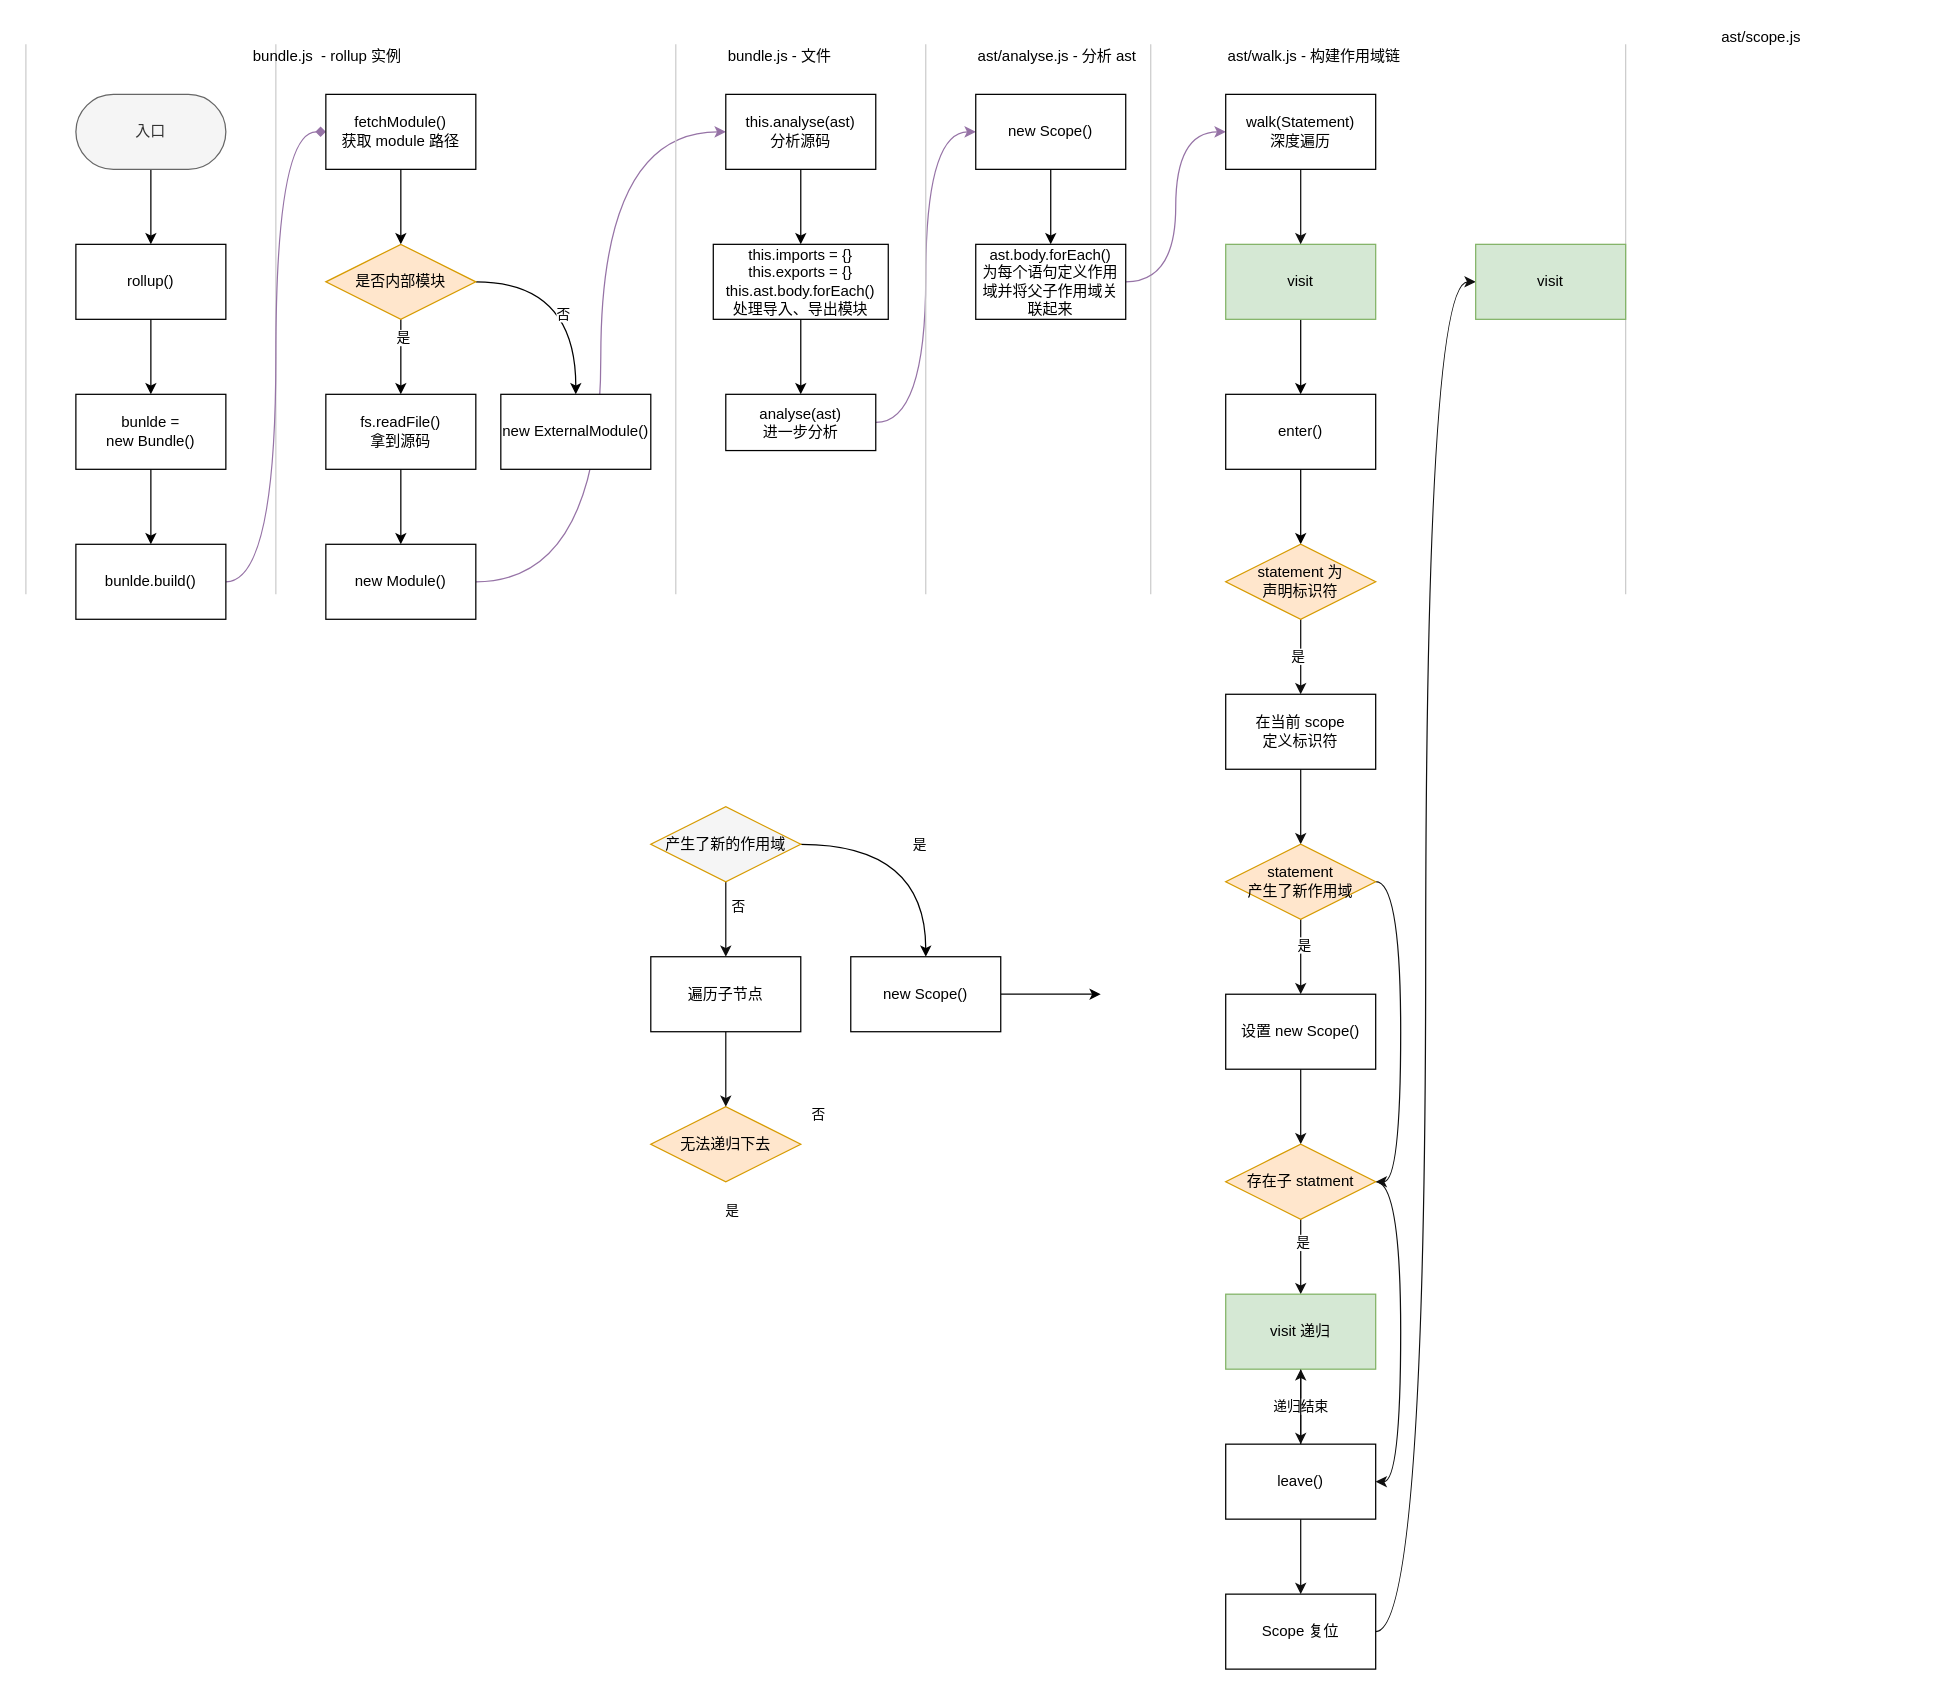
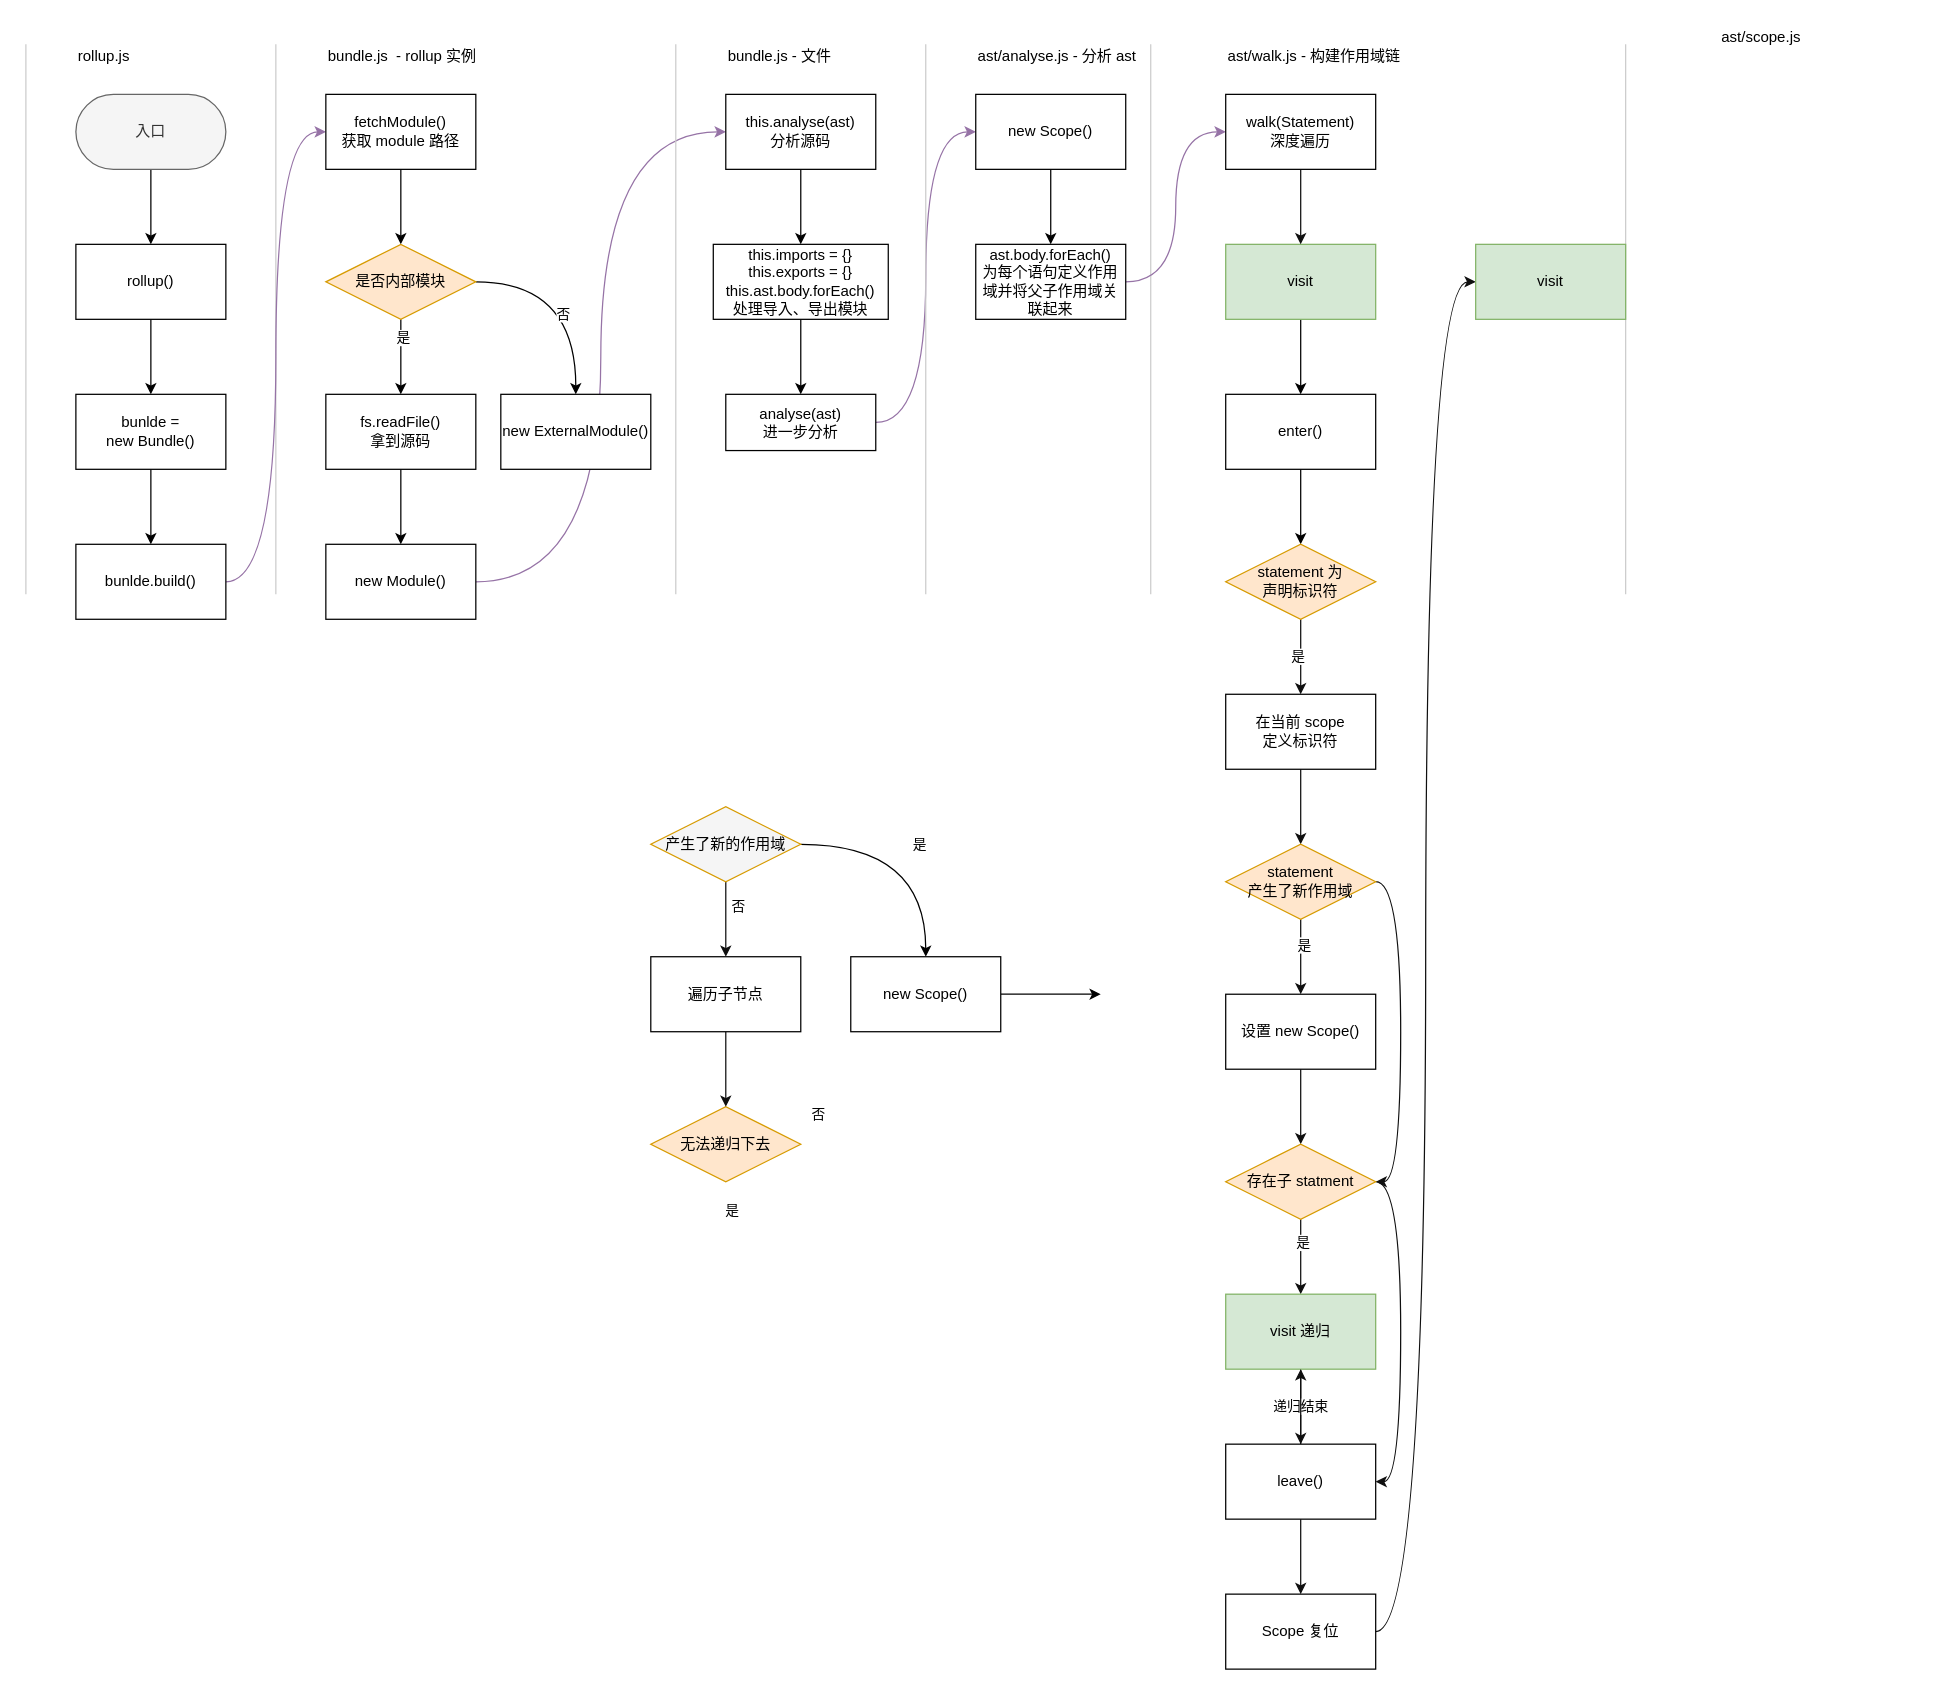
none -> (101, 57)
(332, 57) -> (407, 57)
(295, 153) -> (296, 152)
